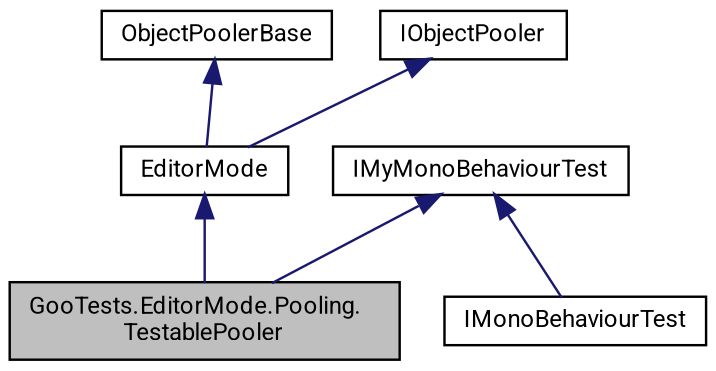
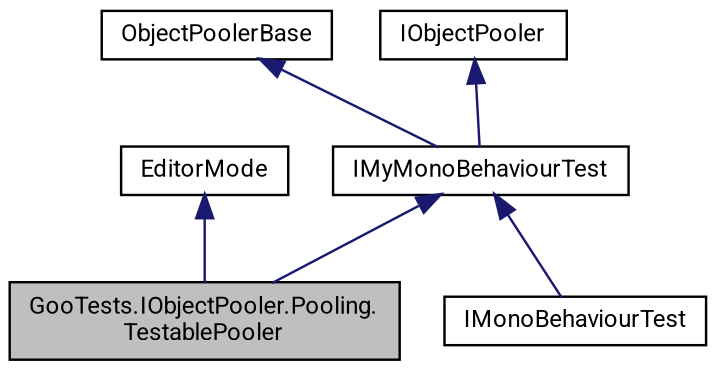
(328, 108) -> (478, 116)
(210, 115) -> (360, 108)
(205, 321) -> (205, 321)
